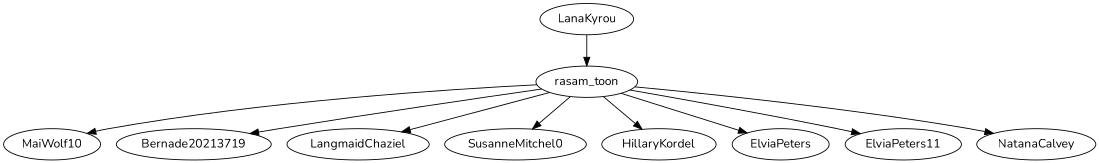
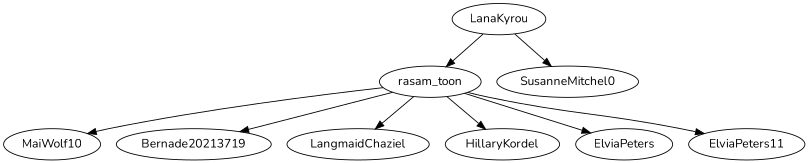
(555, 110) -> (530, 47)
(1036, 144) -> none
